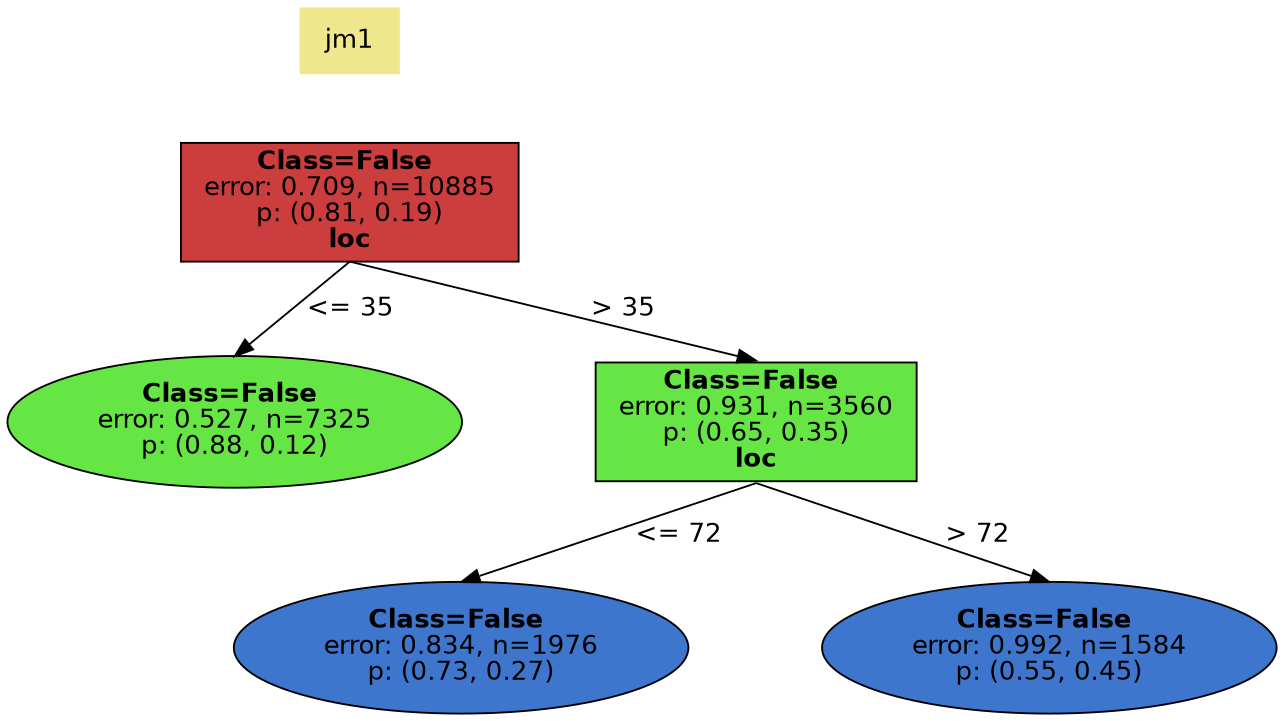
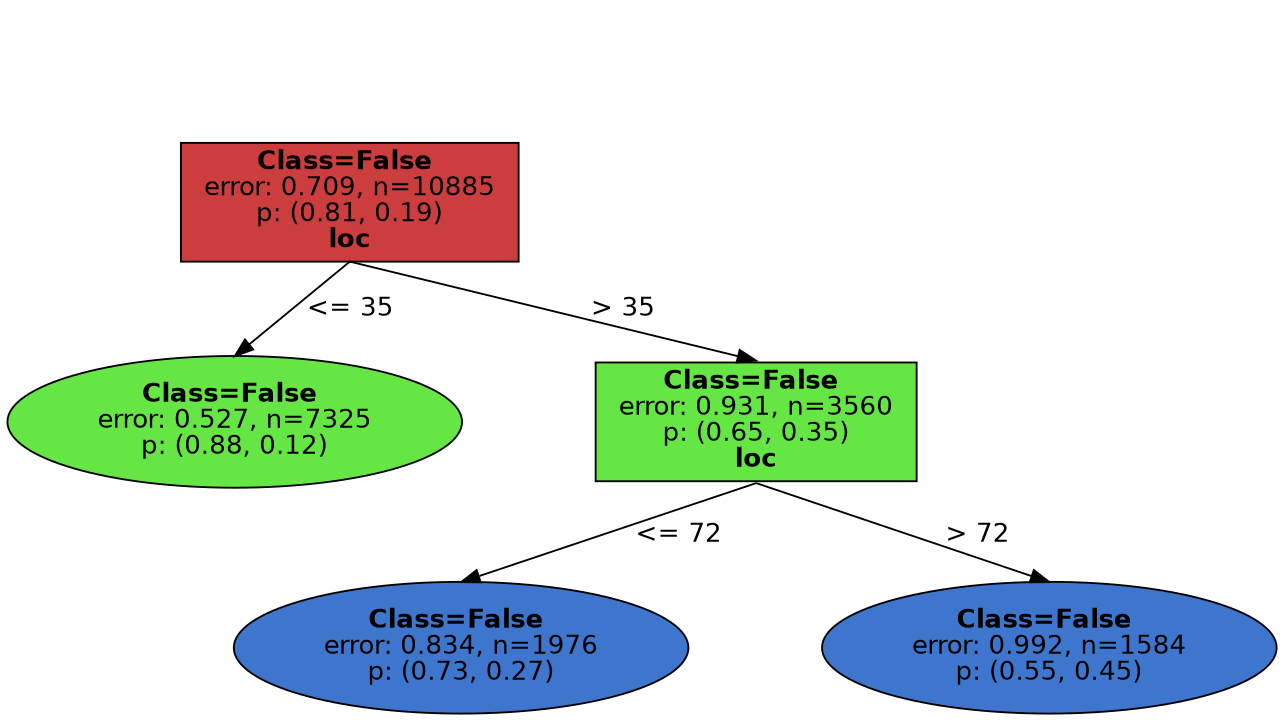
(350, 41) -> none
